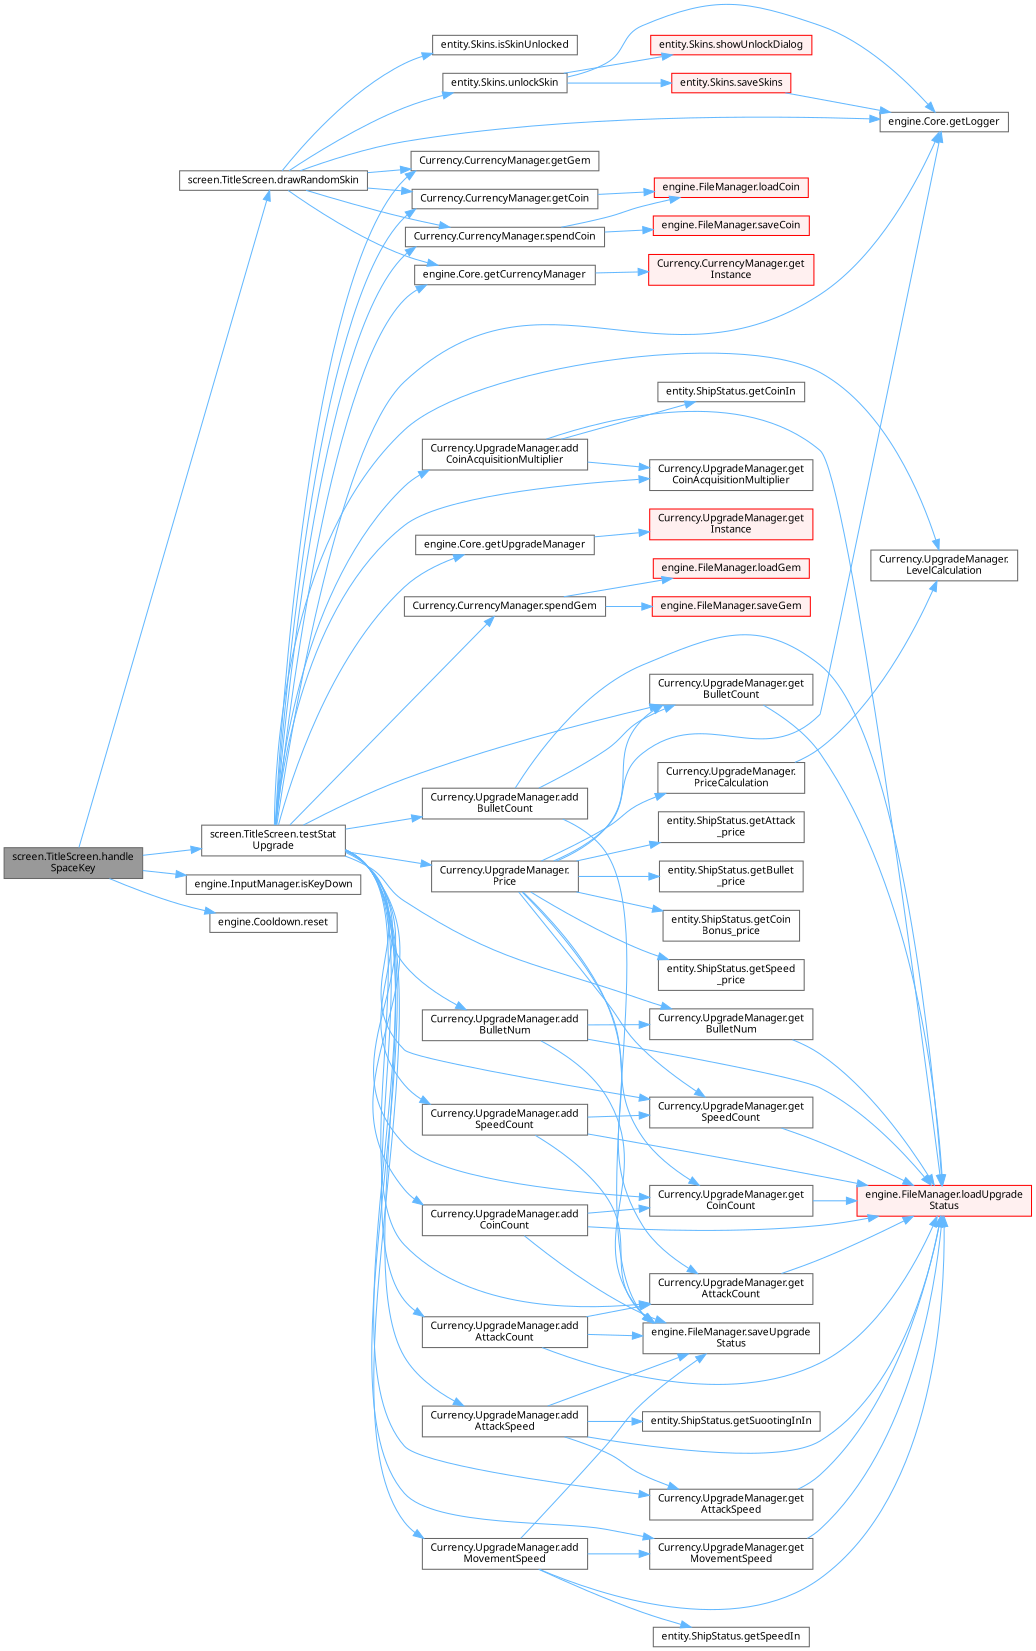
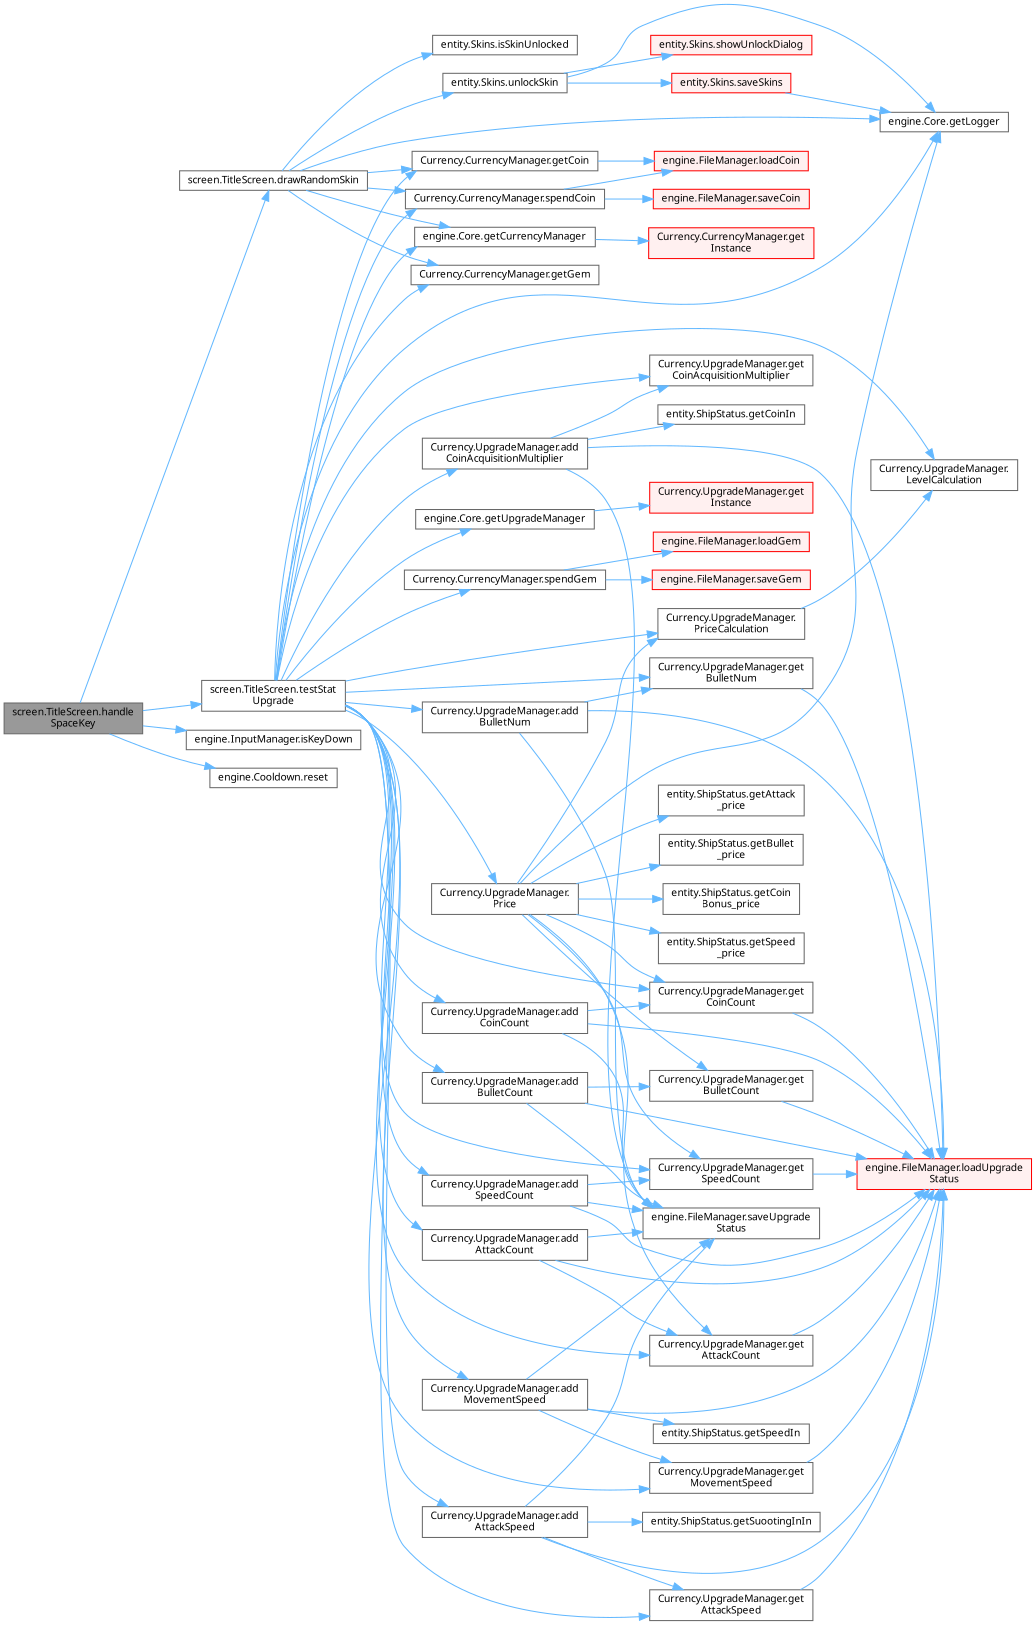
(473, 756) -> (496, 656)
none -> (623, 826)
